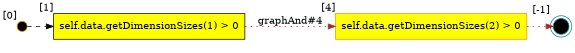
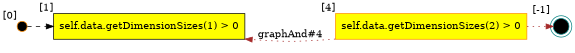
(287, 26) -> (294, 41)
